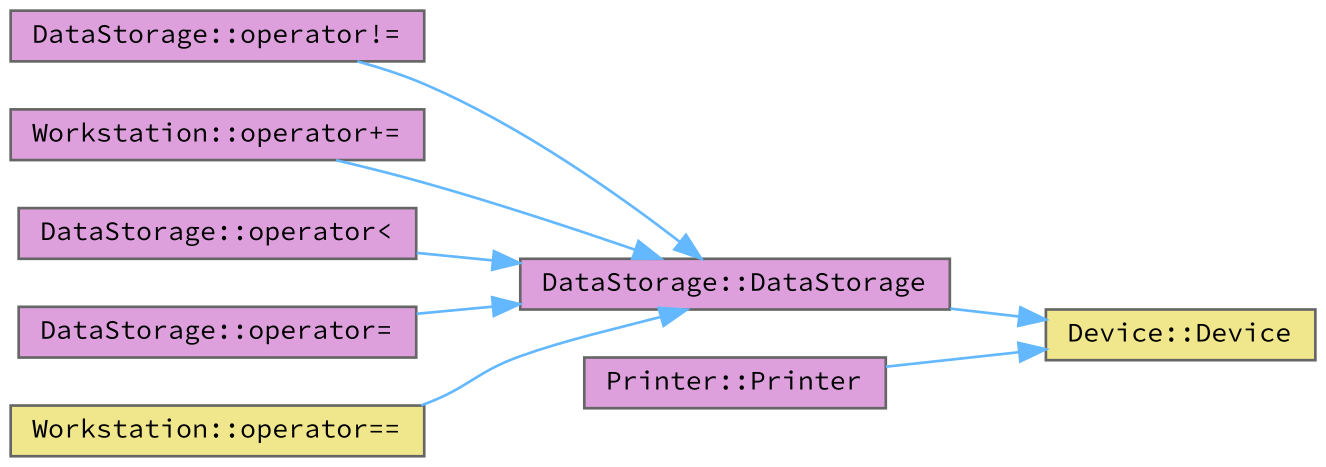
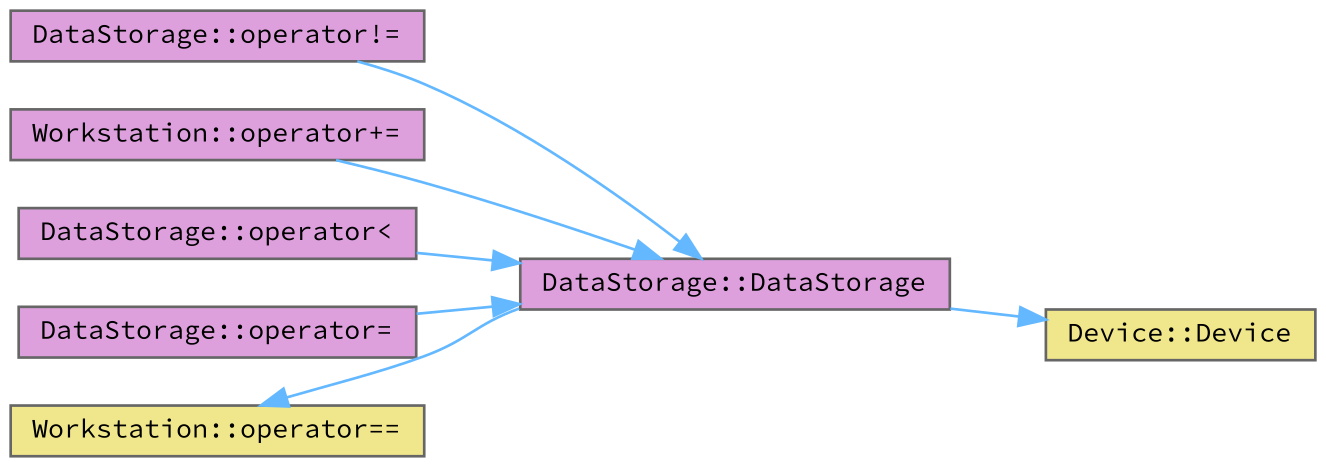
(536, 351) -> (407, 362)
(735, 383) -> none
